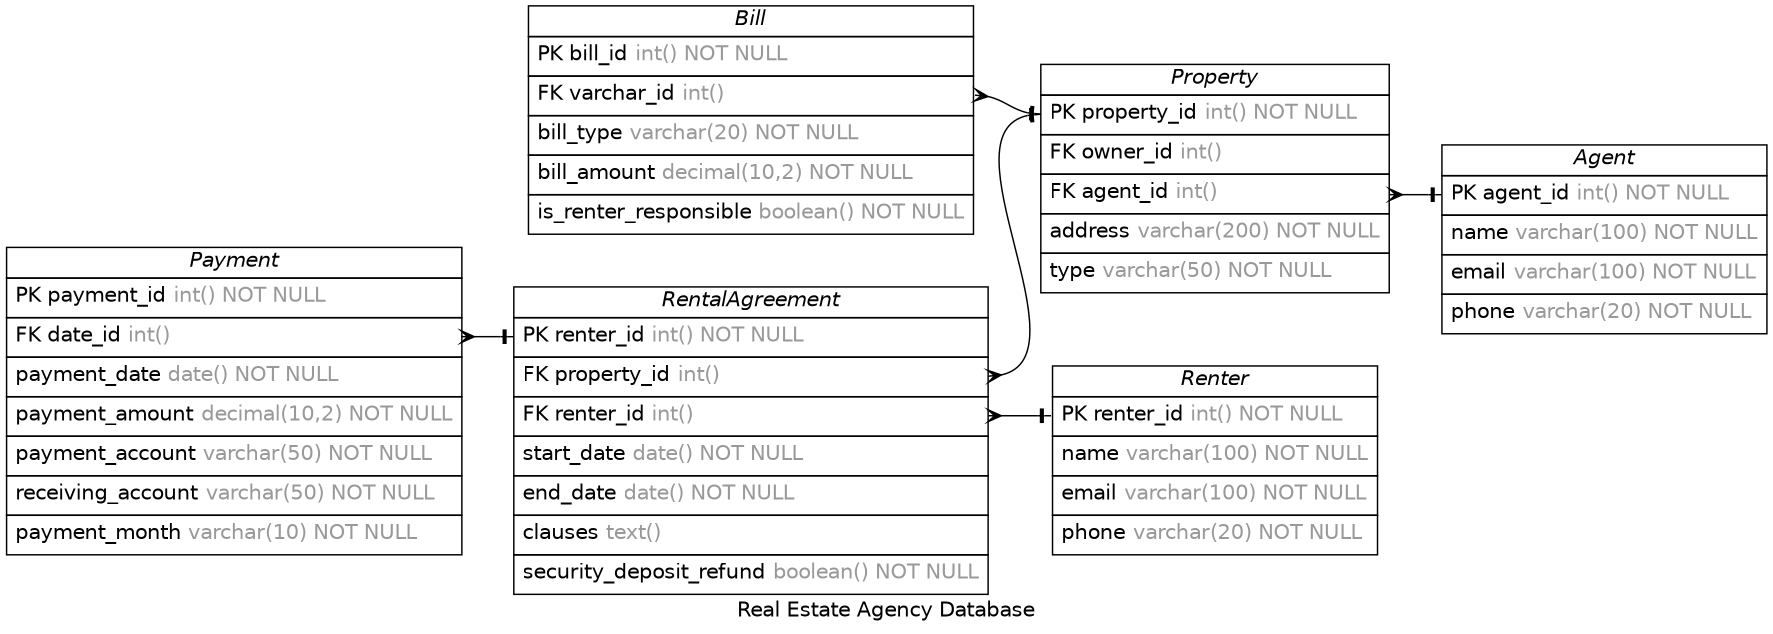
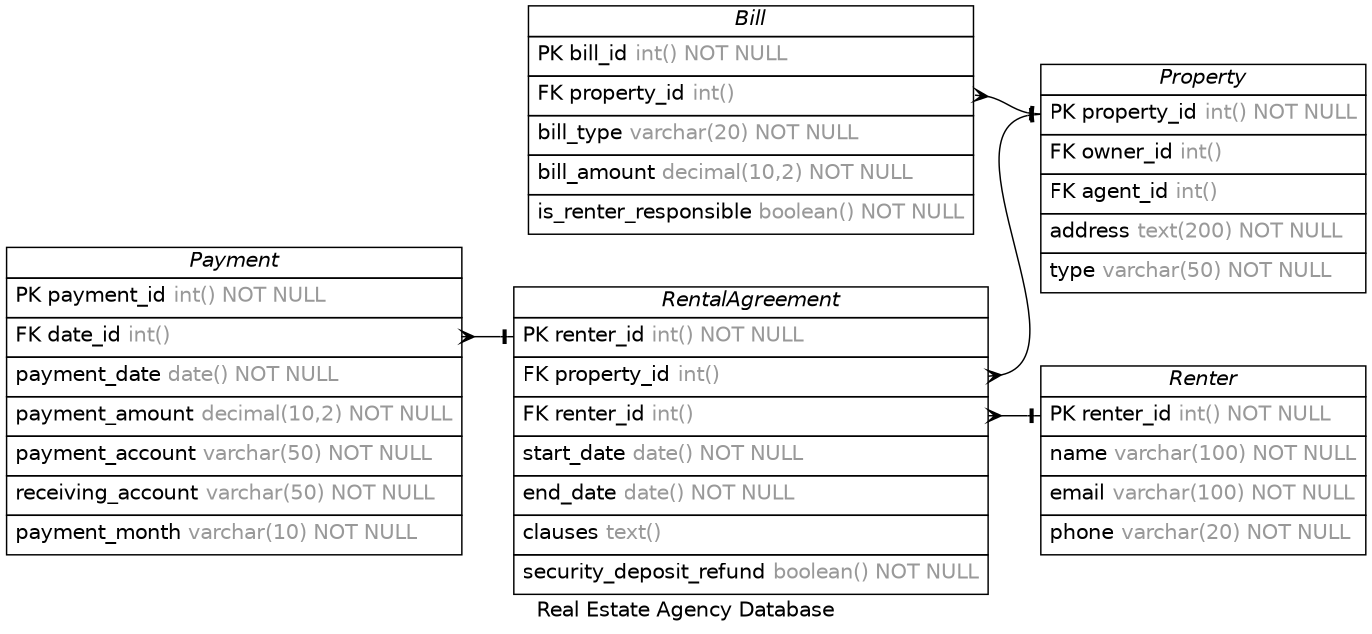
(610, 94) -> (615, 94)
(1259, 231) -> (1240, 231)
(1604, 239) -> none
